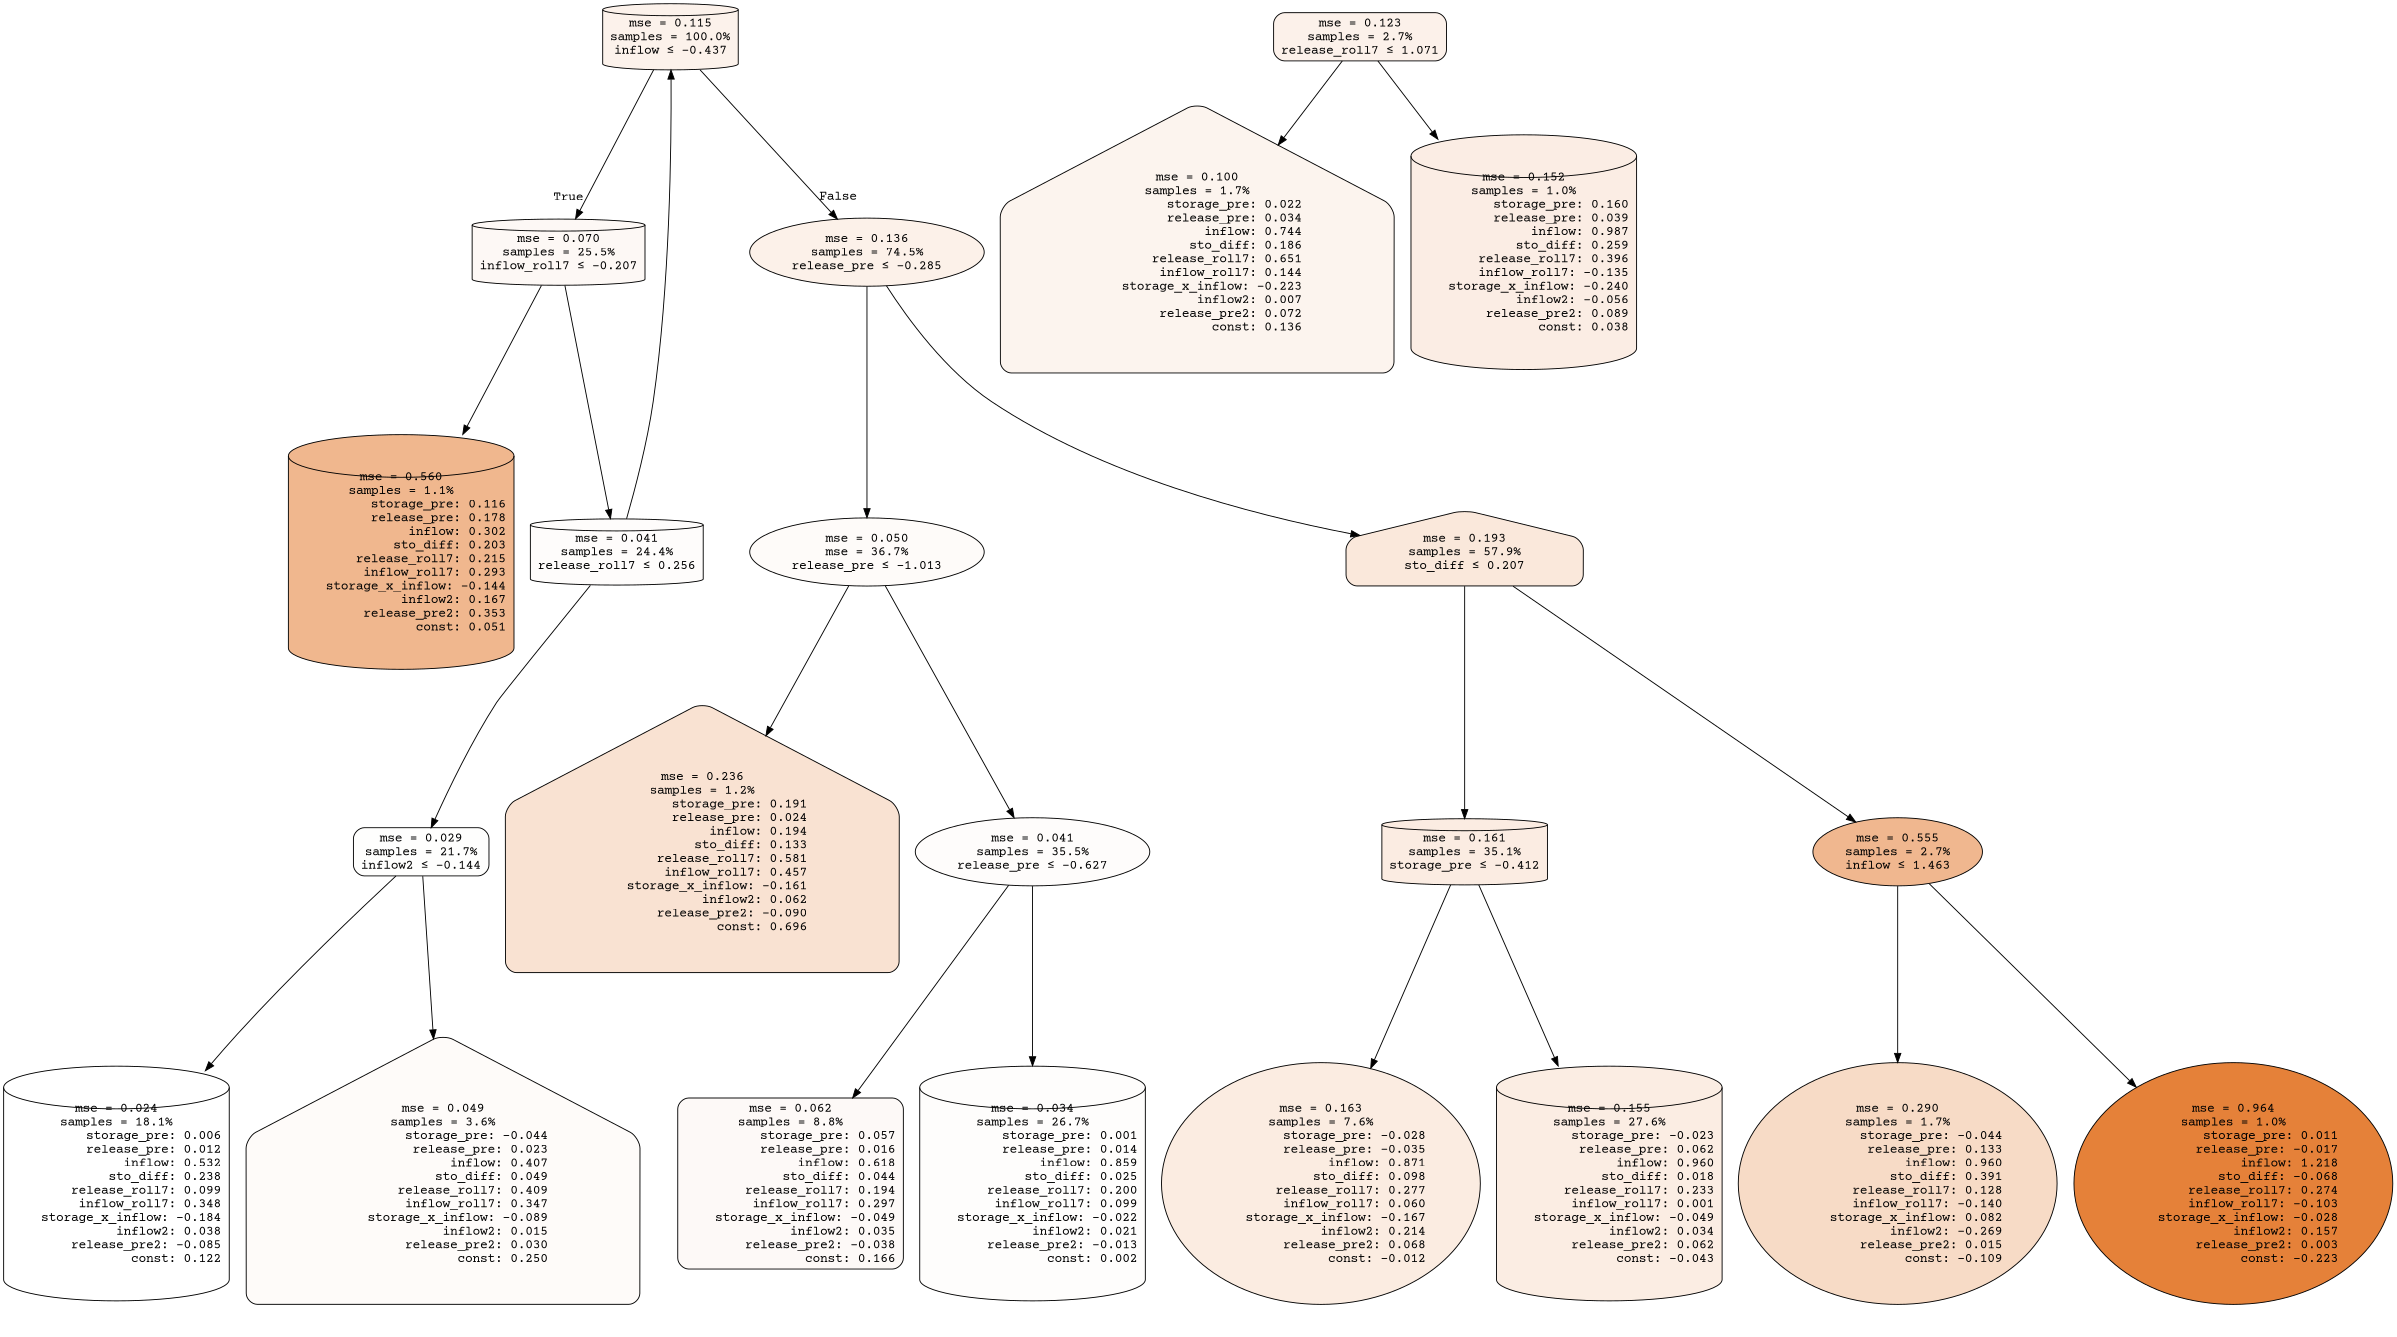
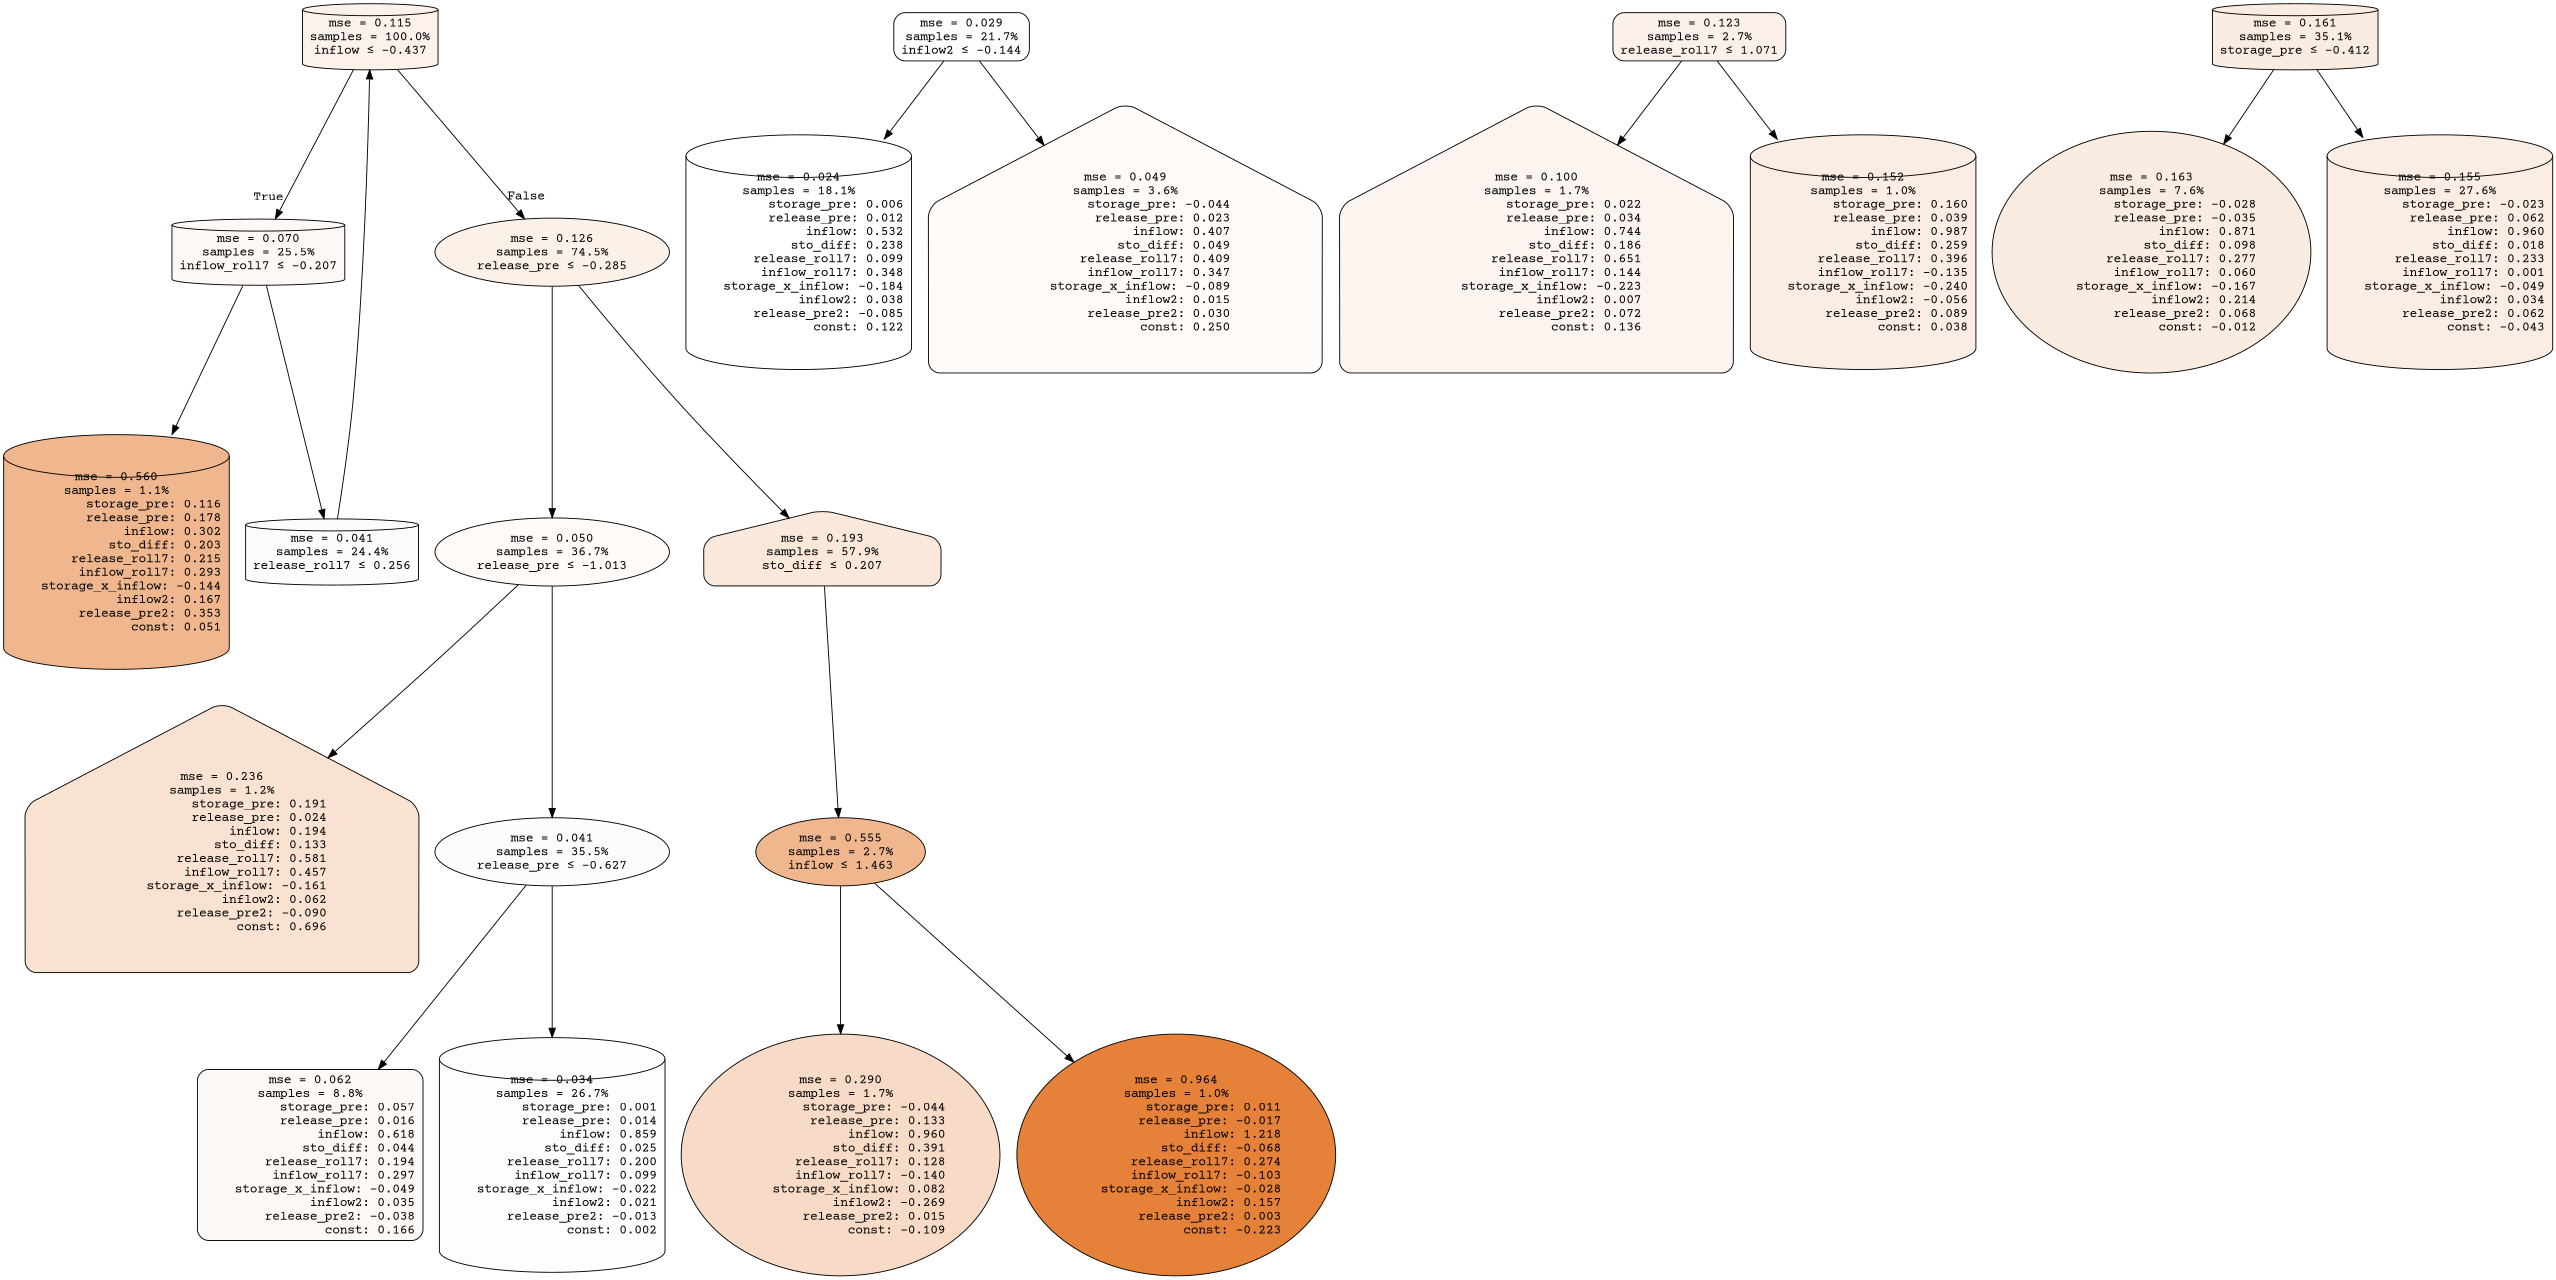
(867, 252) -> (552, 252)
(867, 552) -> (552, 552)
(502, 695) -> none
(1465, 698) -> none
